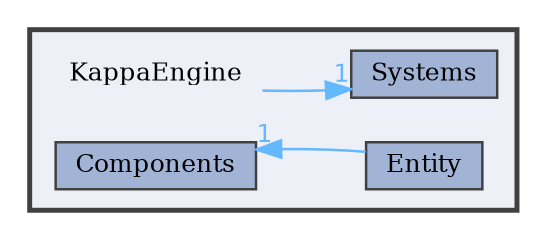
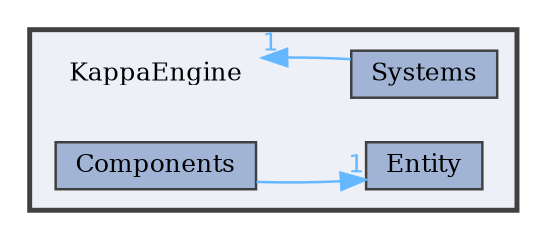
(294, 91) -> (319, 58)
(324, 150) -> (298, 182)
